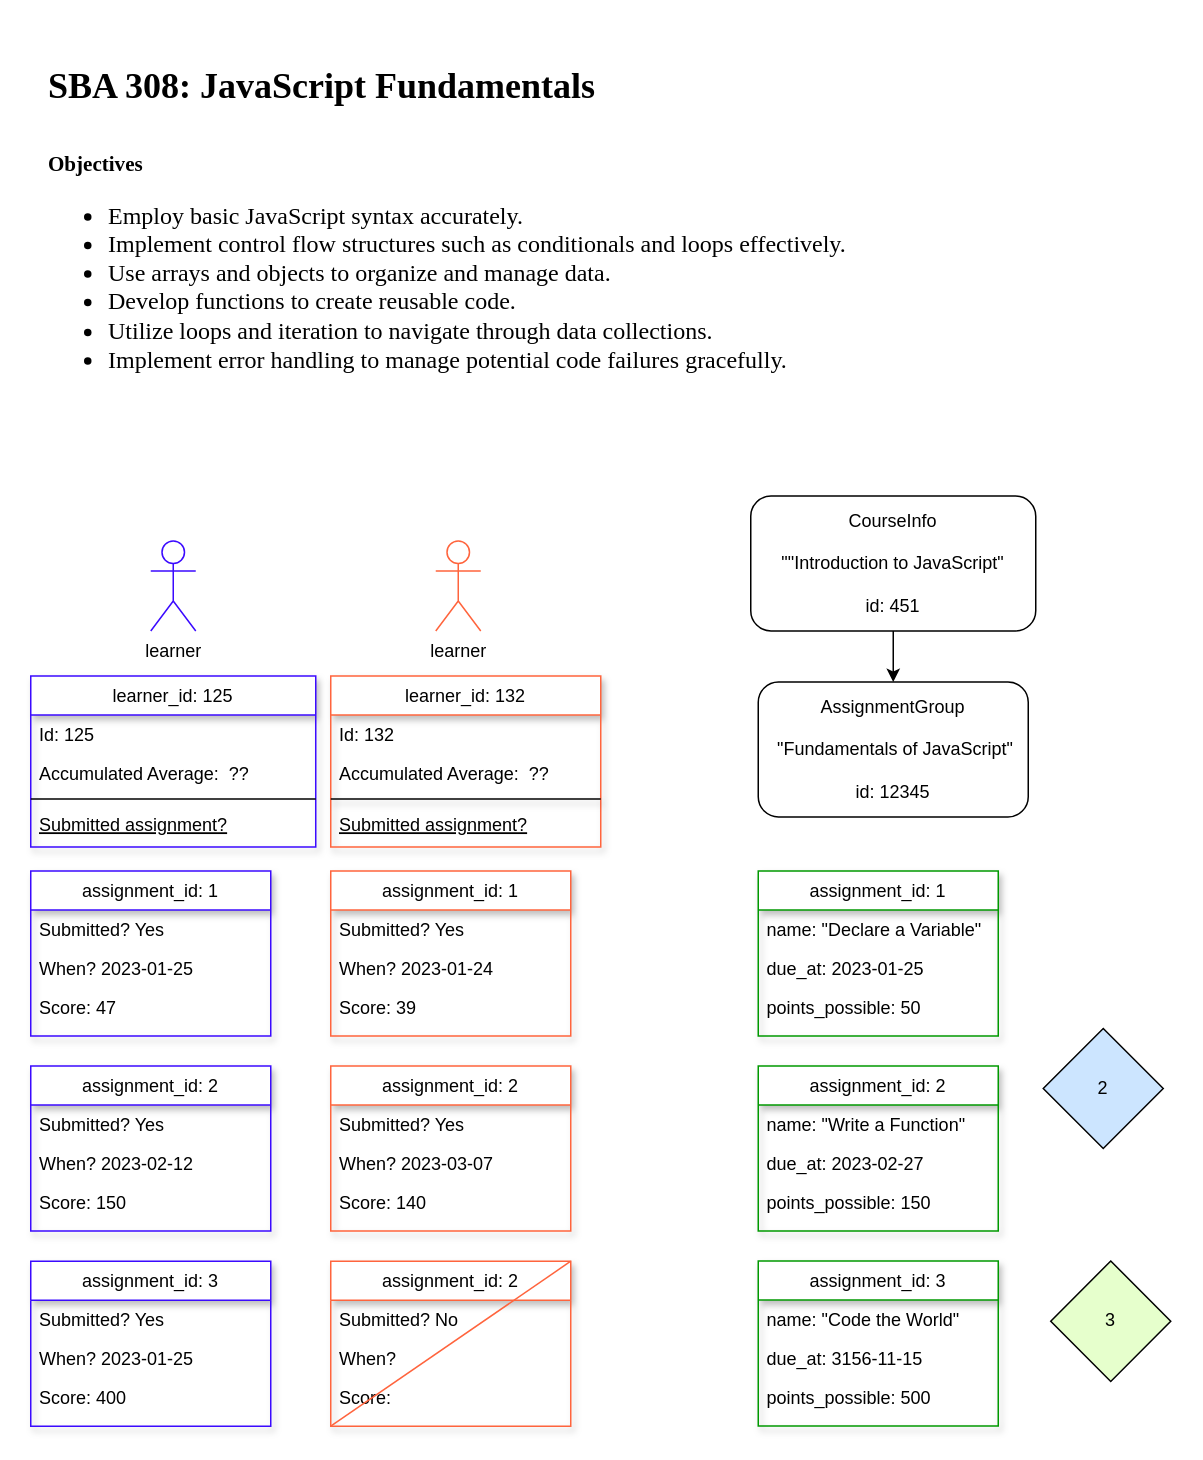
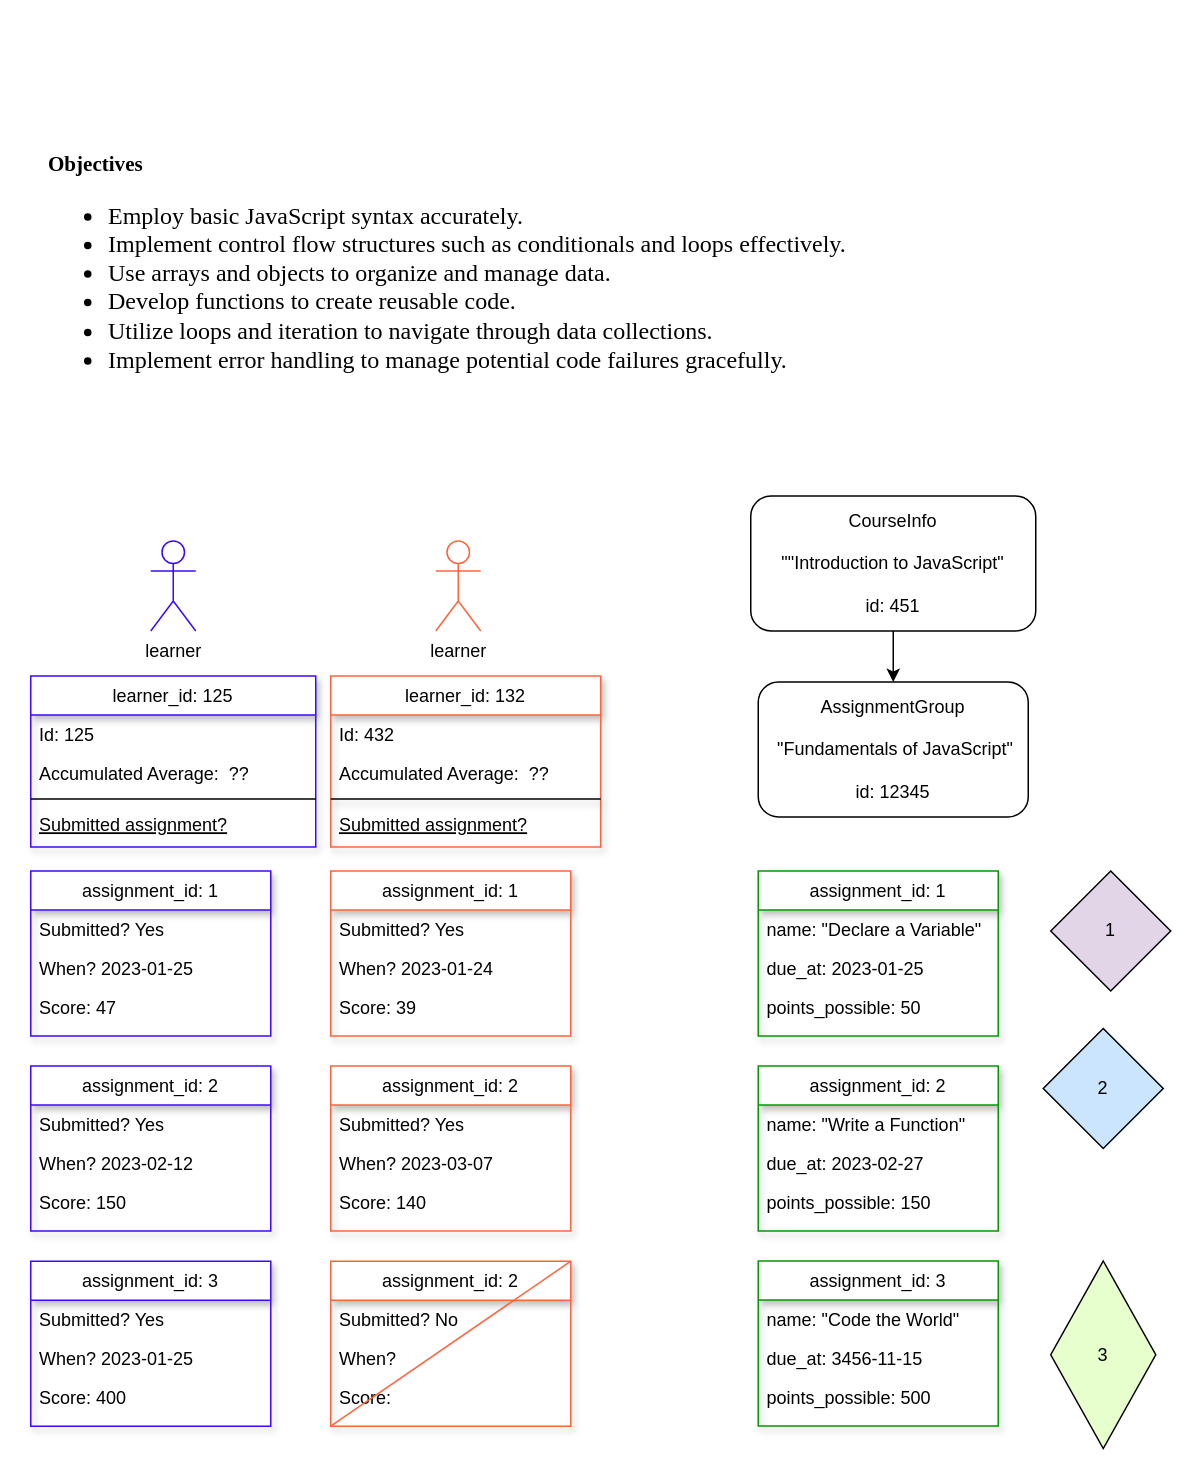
(323, 76) -> none
(370, 735) -> (370, 735)
none -> (1111, 931)
(1111, 1321) -> (1103, 1355)
(853, 1359) -> (853, 1359)
